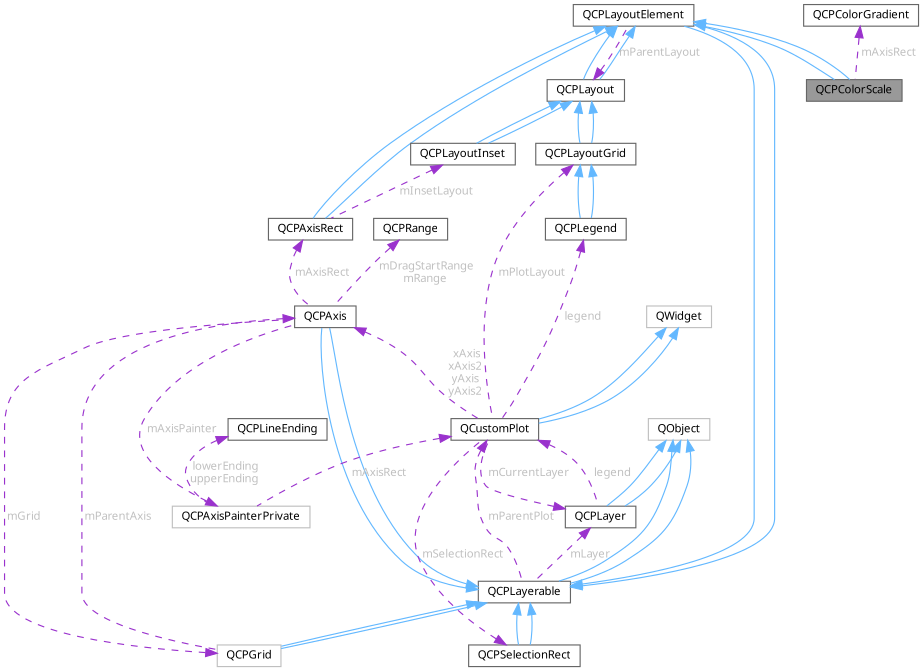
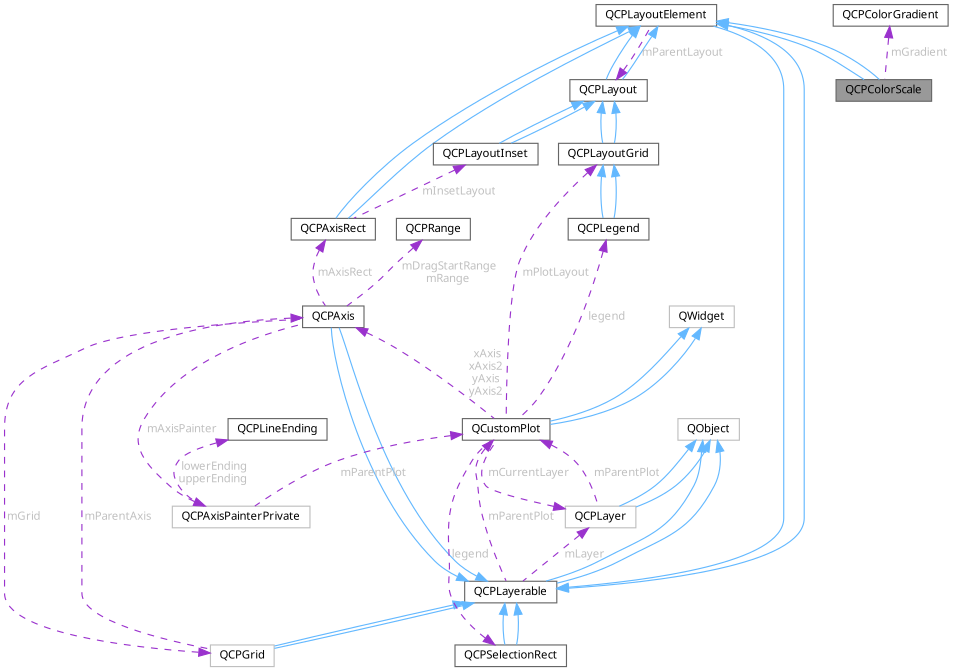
(888, 53) -> (918, 53)
(378, 473) -> (373, 473)
(611, 473) -> (626, 473)
(601, 517) -> (601, 517)
(462, 555) -> (469, 555)
